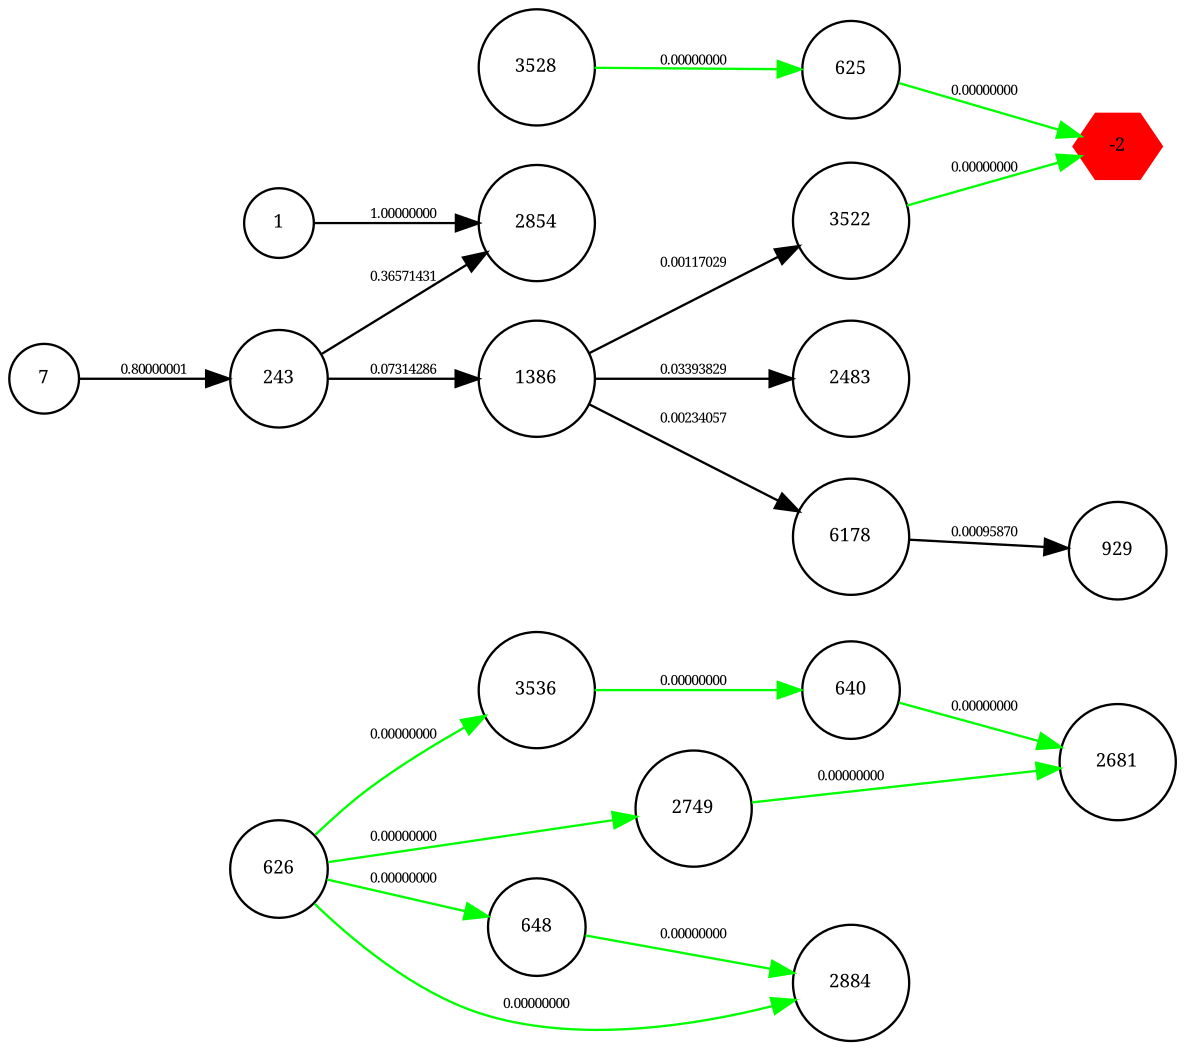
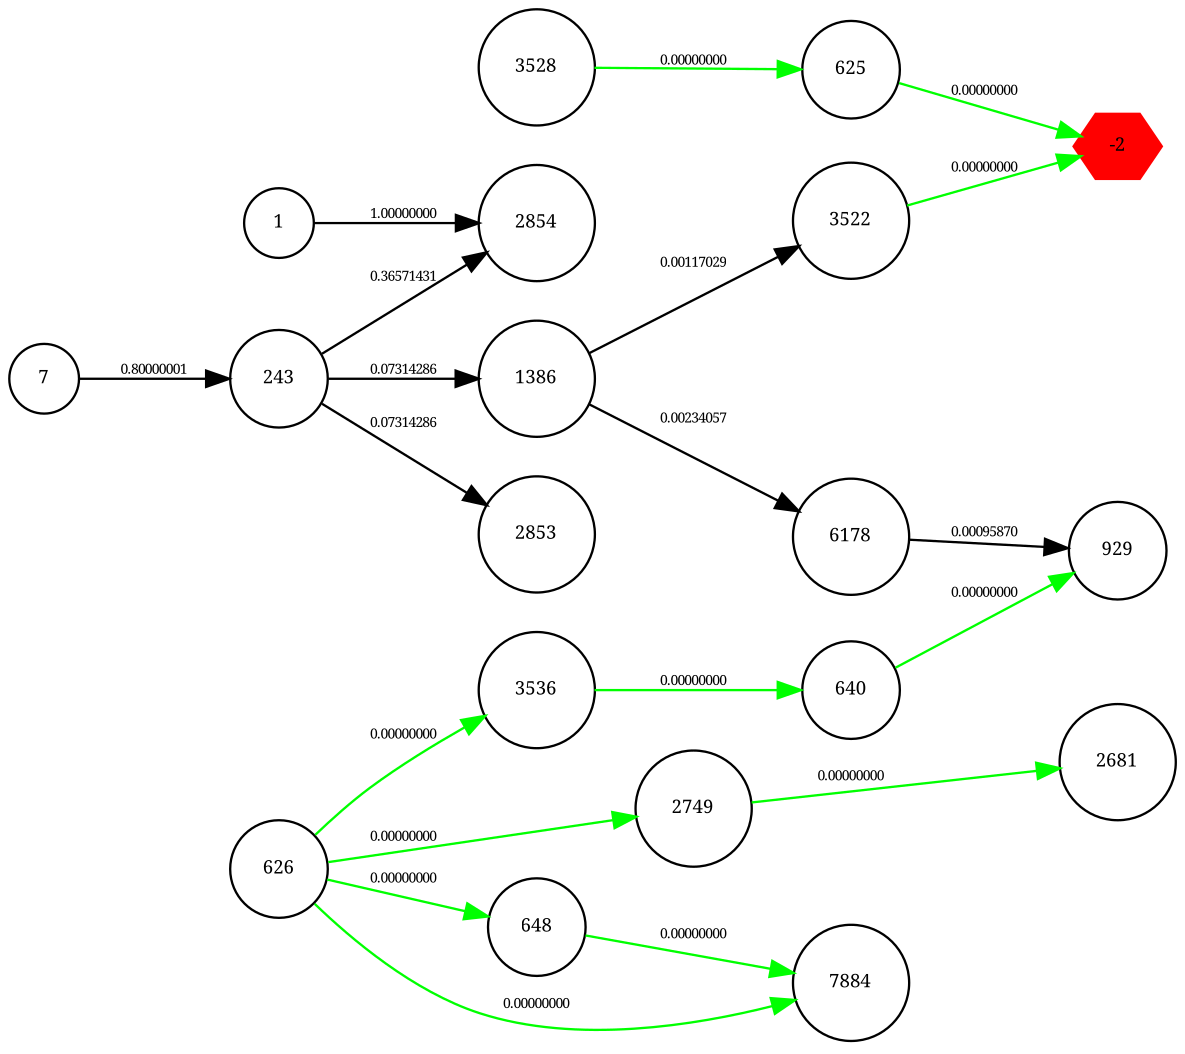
(851, 379) -> none
none -> (537, 534)
(969, 722) -> (974, 626)
(851, 983) -> (851, 983)
